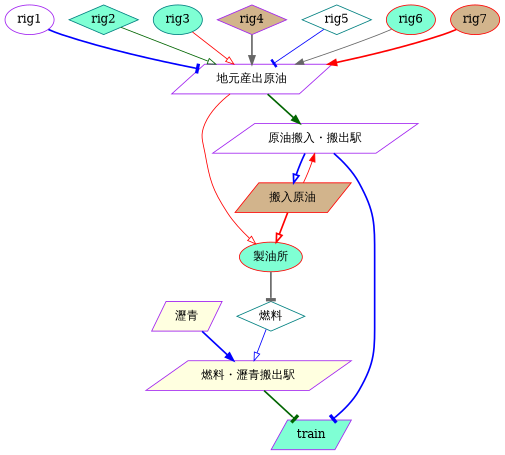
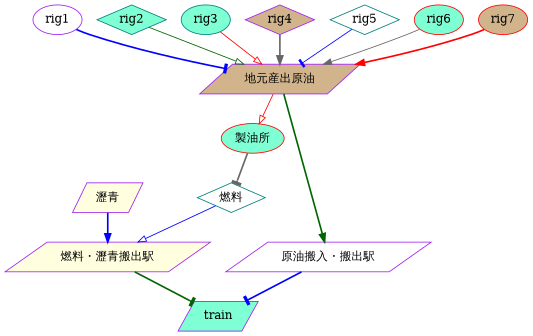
(252, 79) -> (280, 79)
(293, 198) -> none
